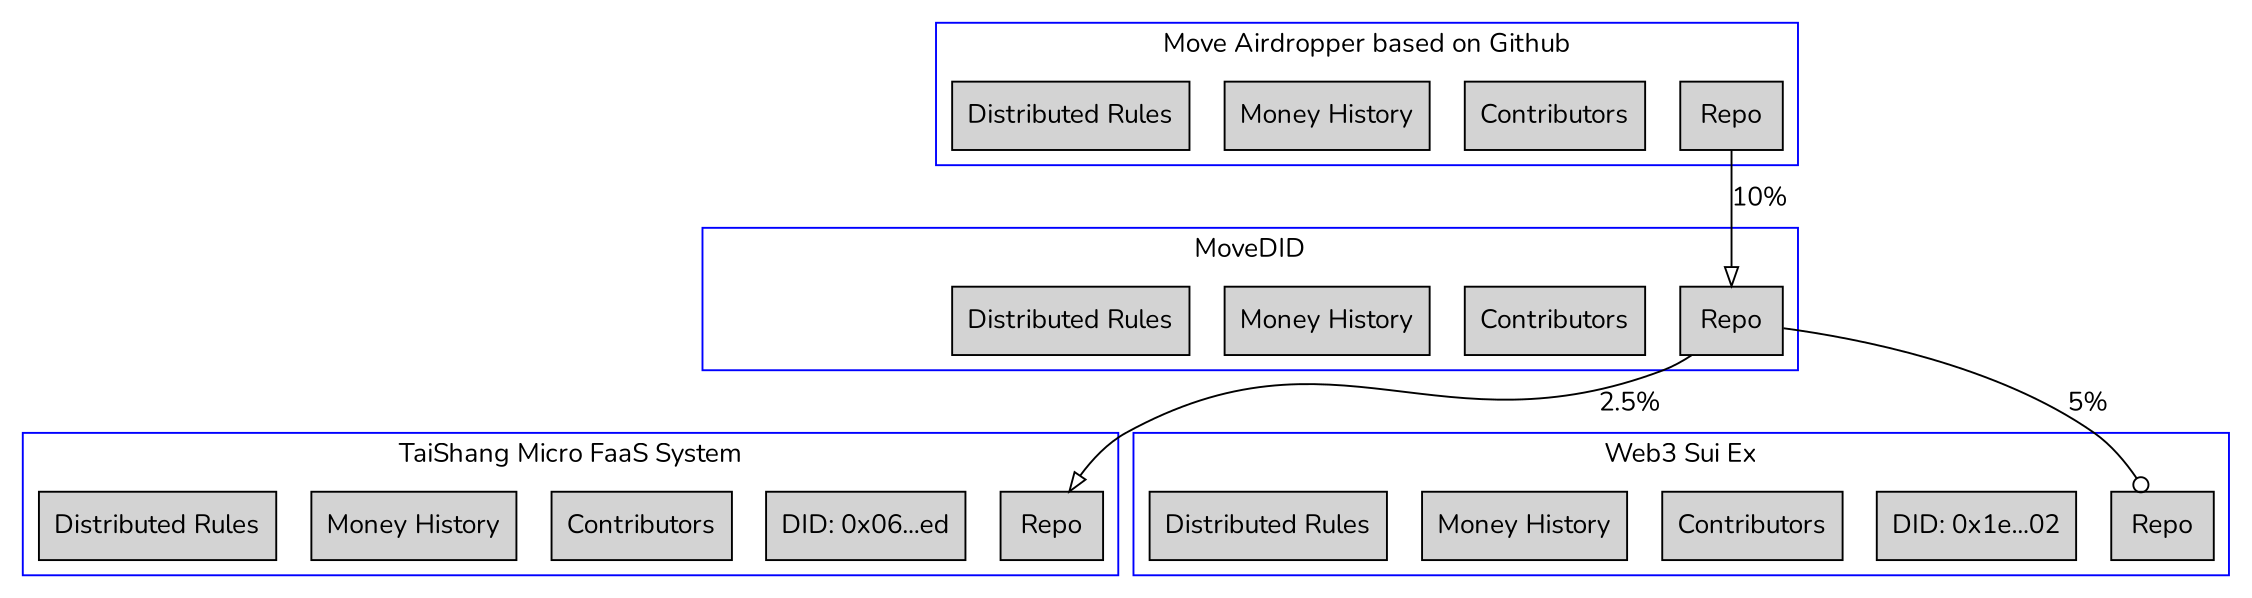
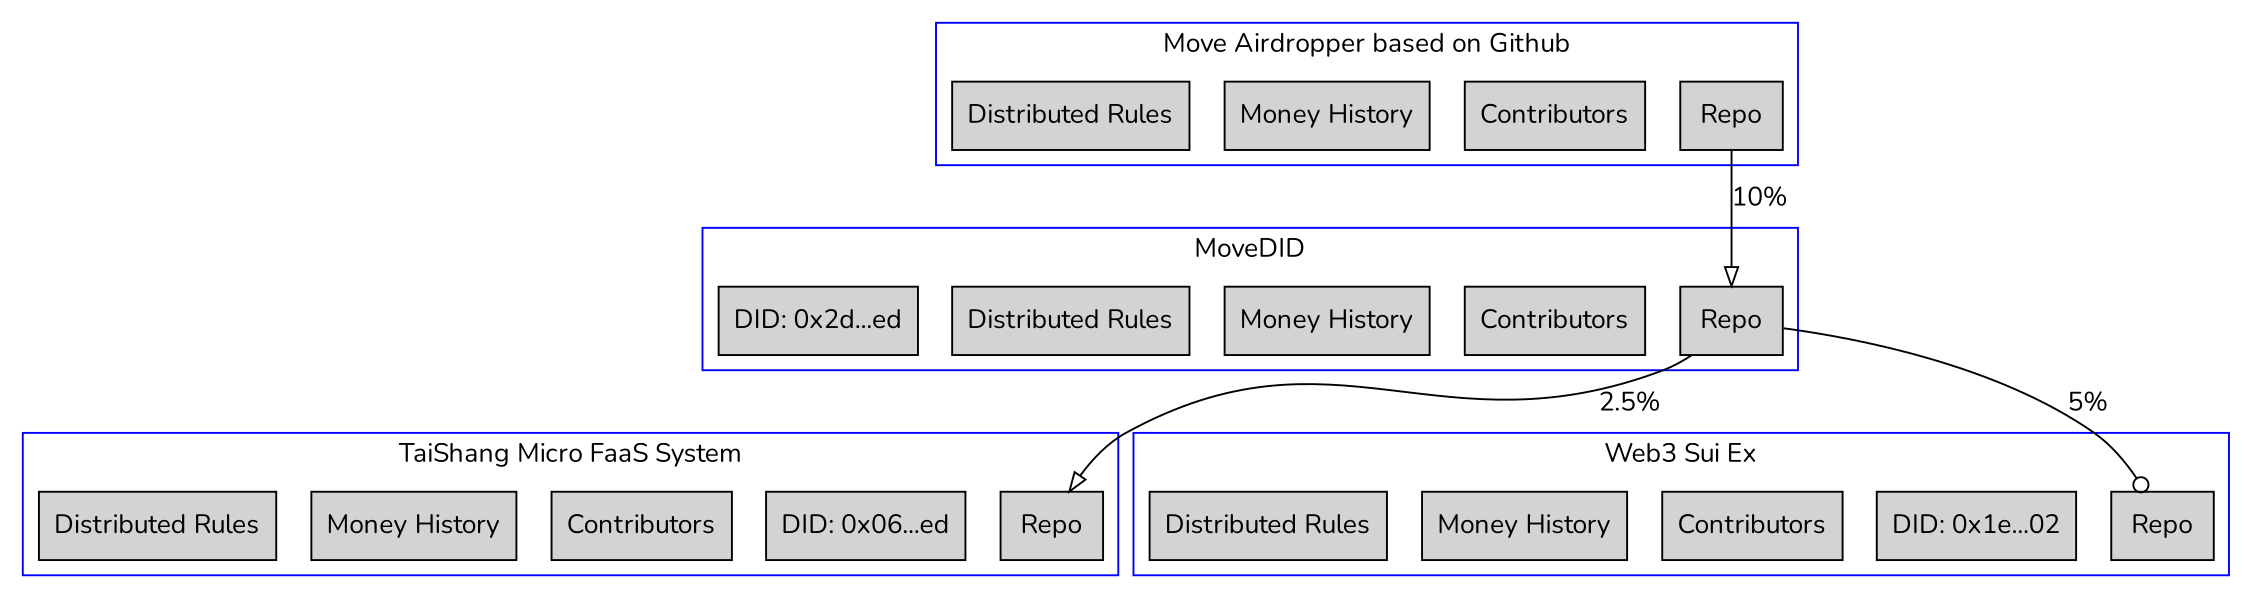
none -> (818, 321)
